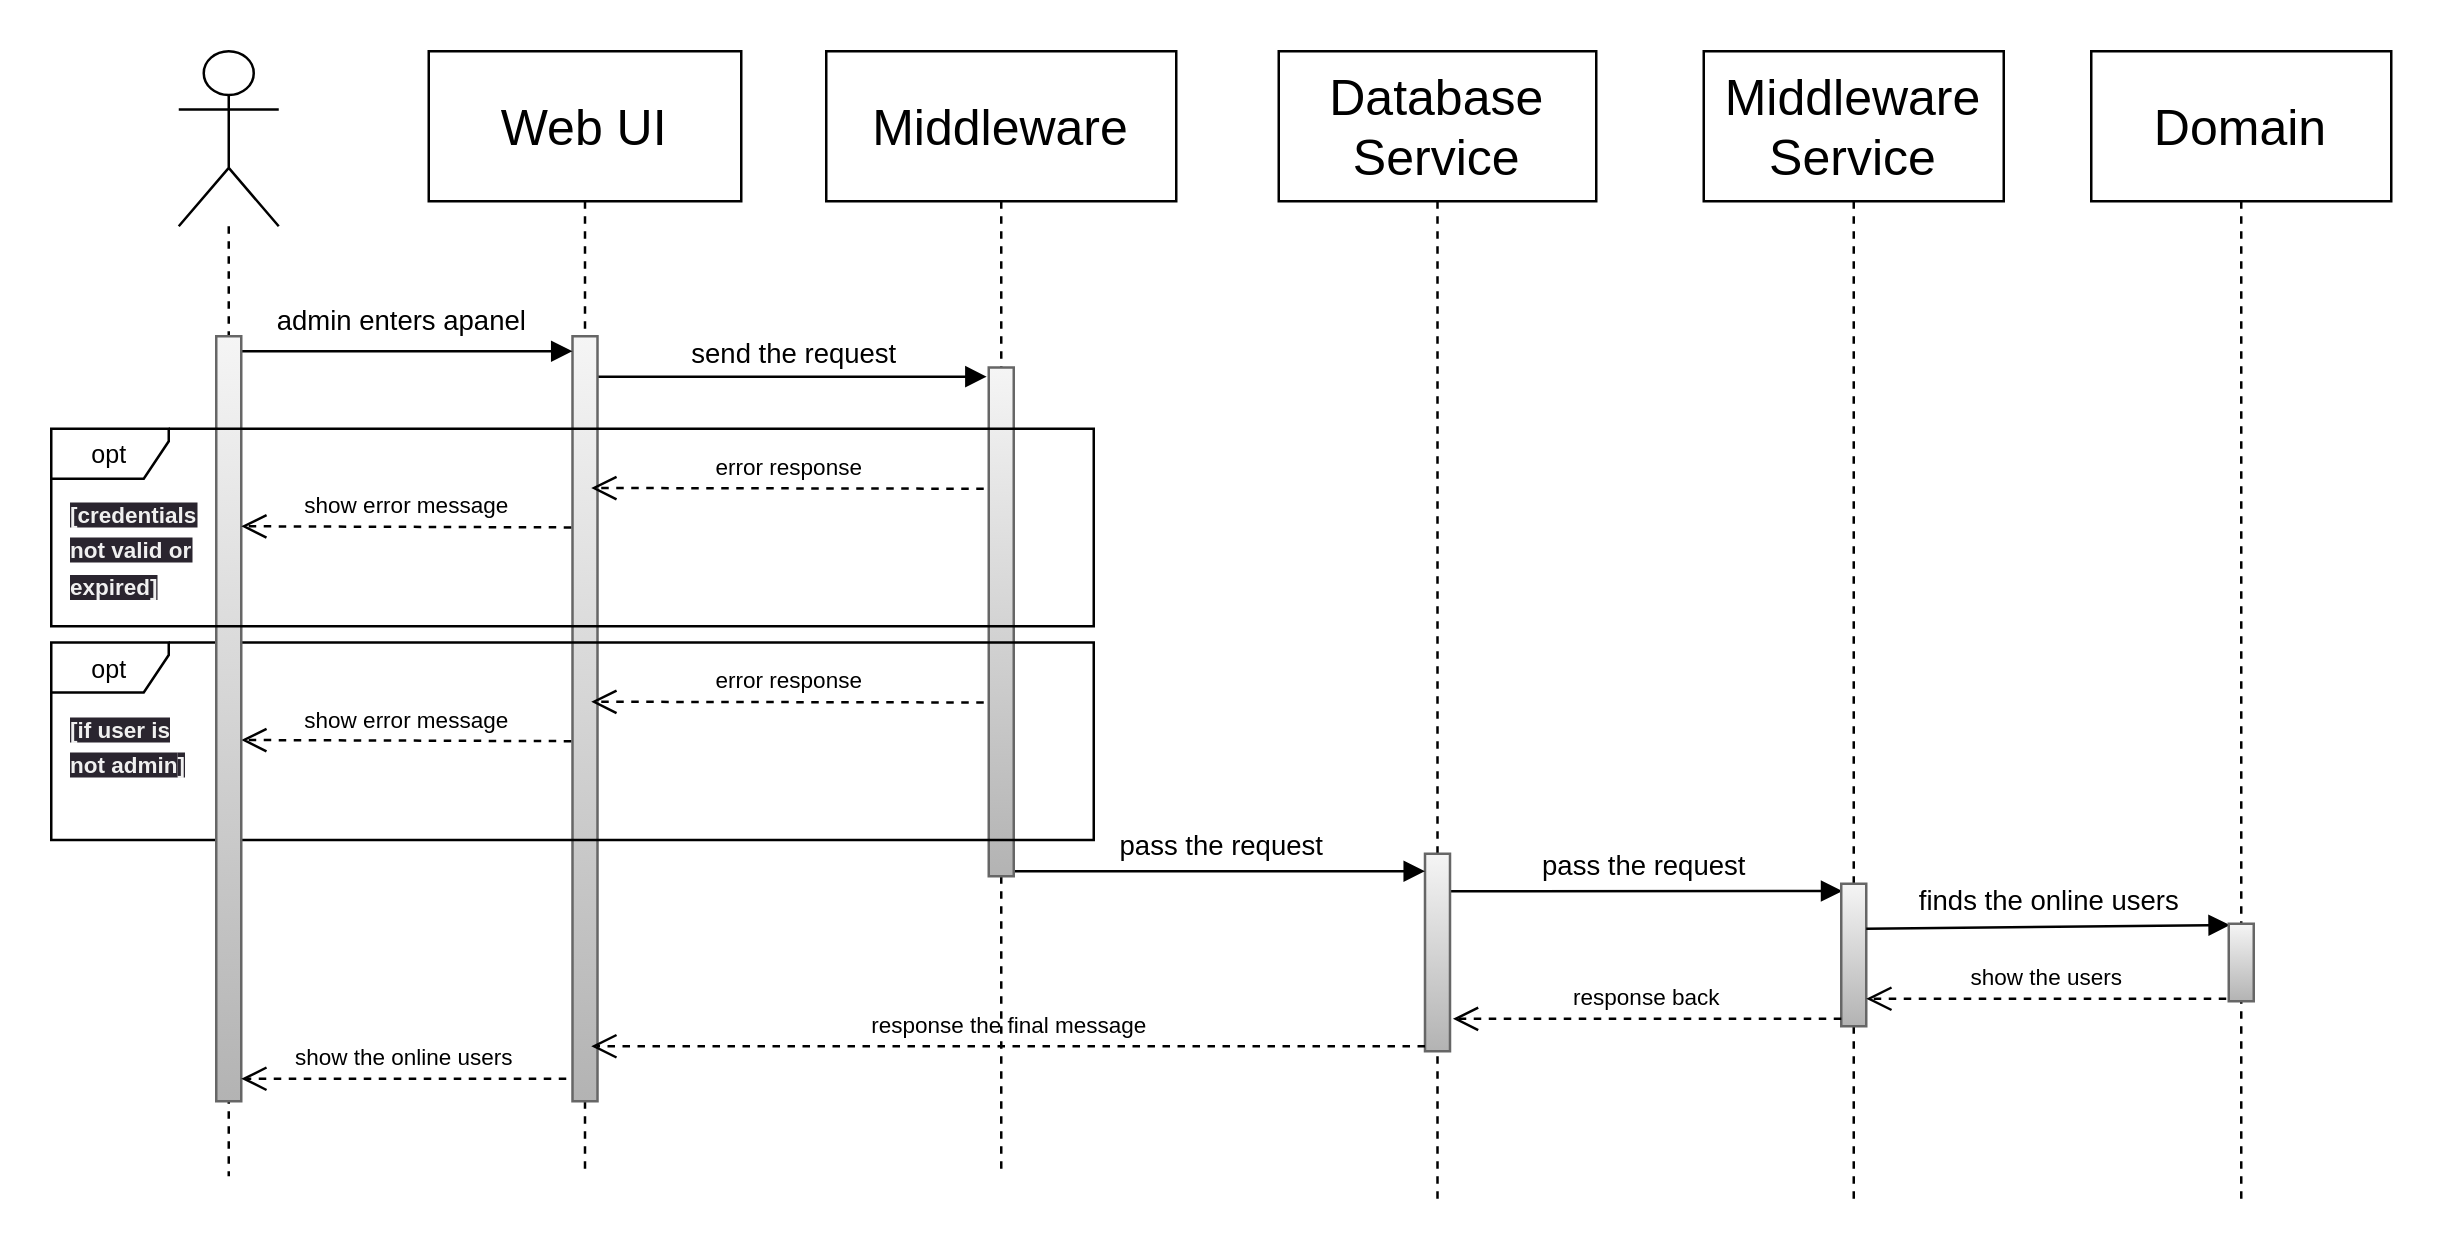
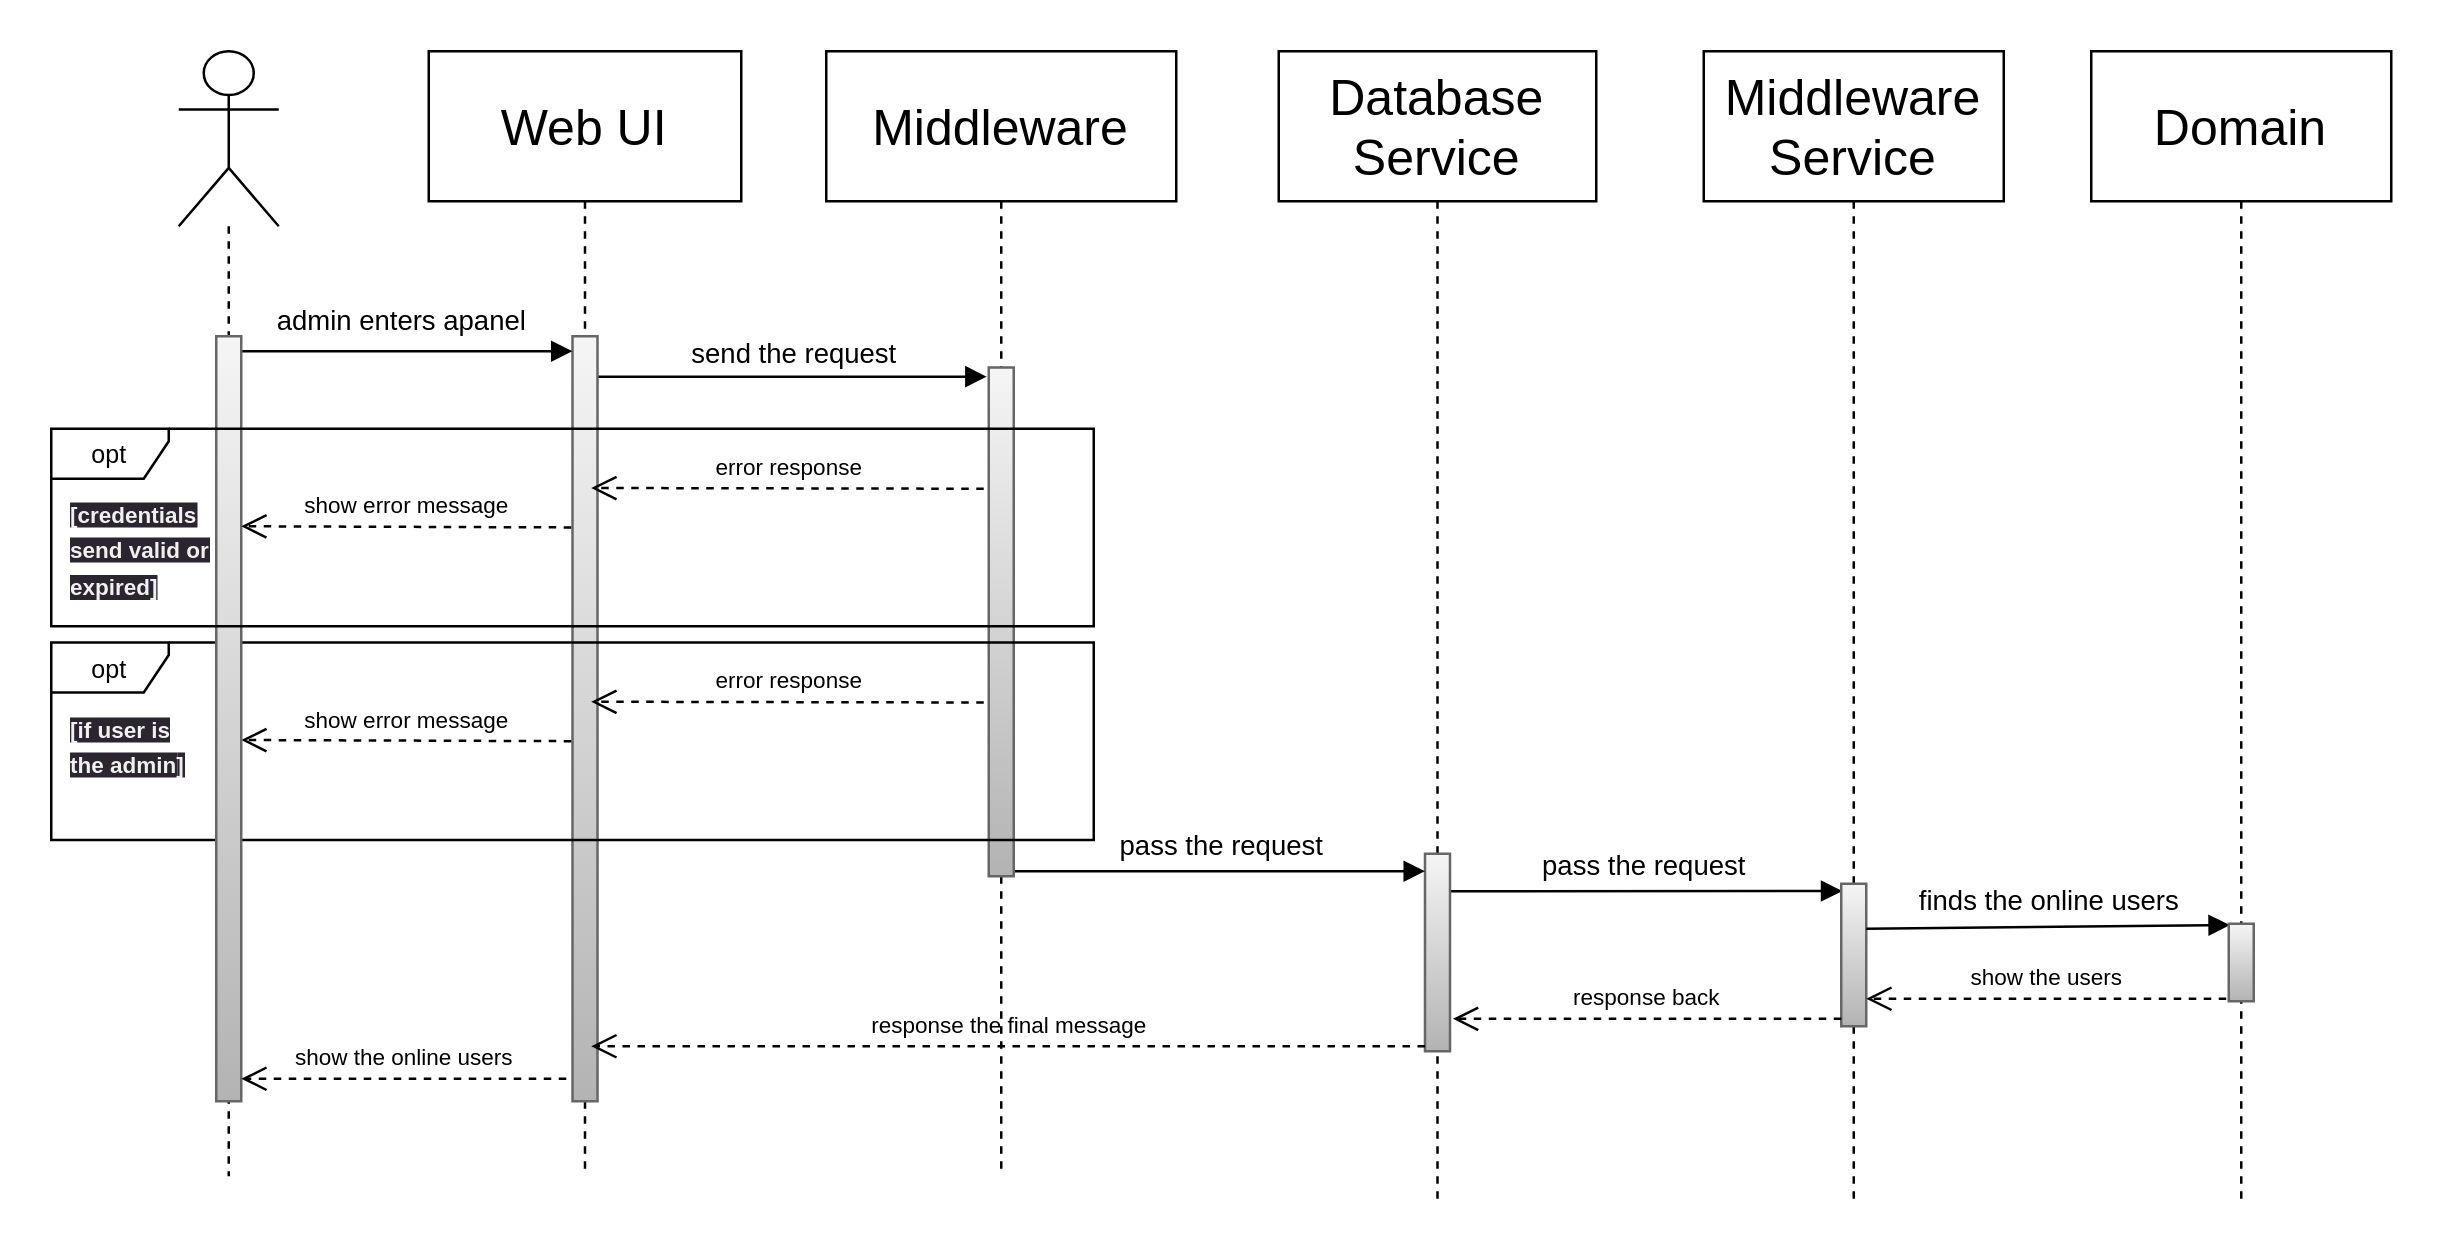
(144, 568) -> (144, 568)
(144, 783) -> (144, 783)
